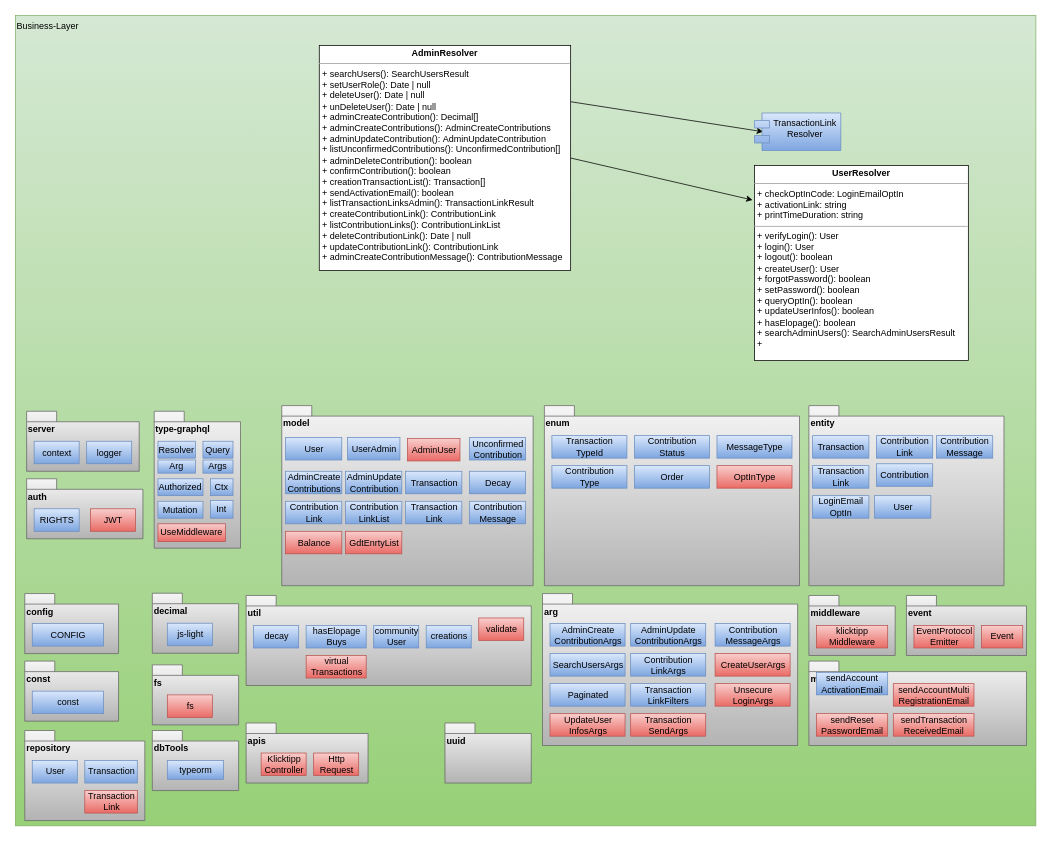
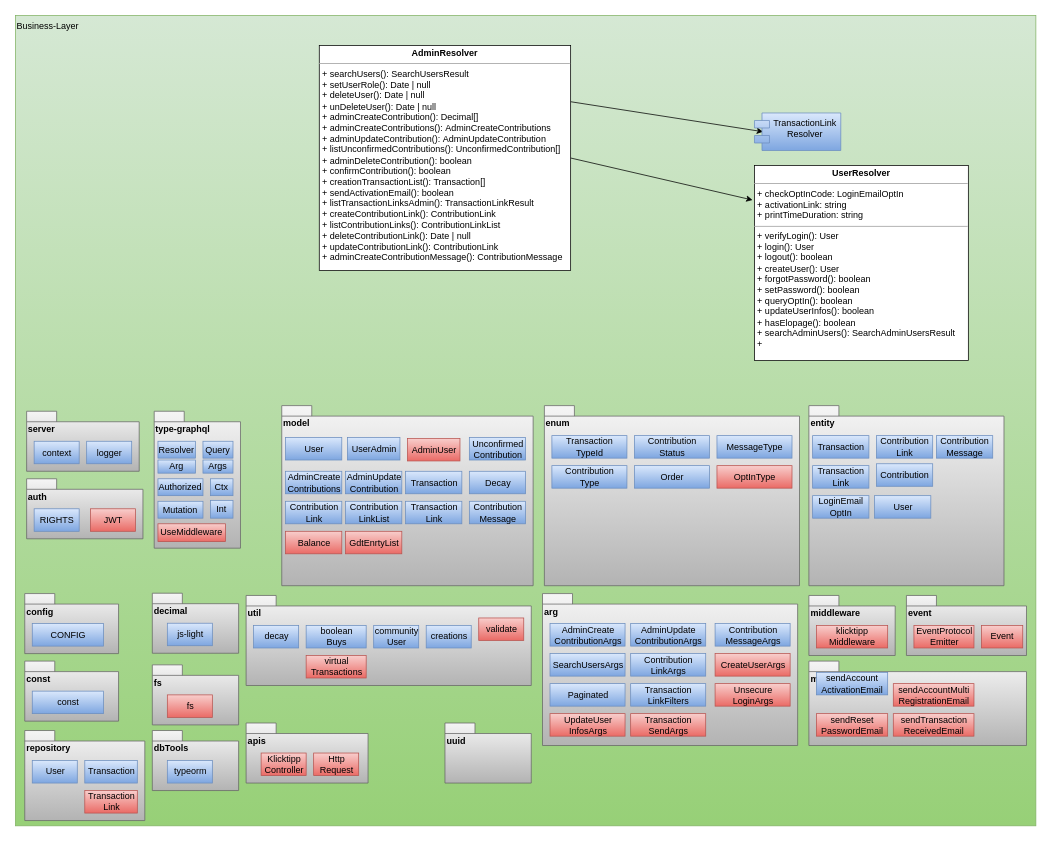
(337, 636) -> (337, 636)
(195, 770) -> (190, 771)
